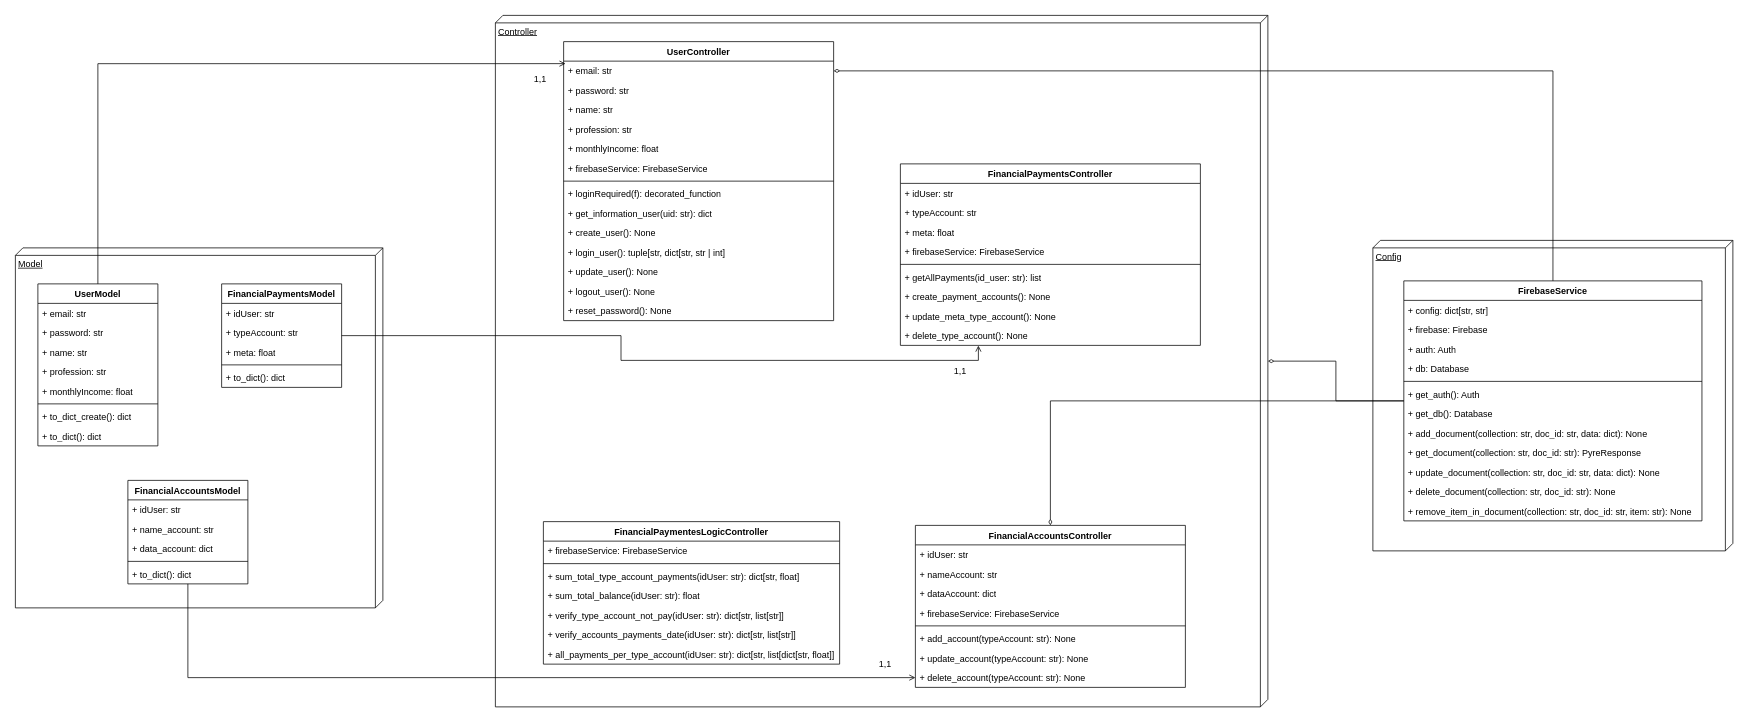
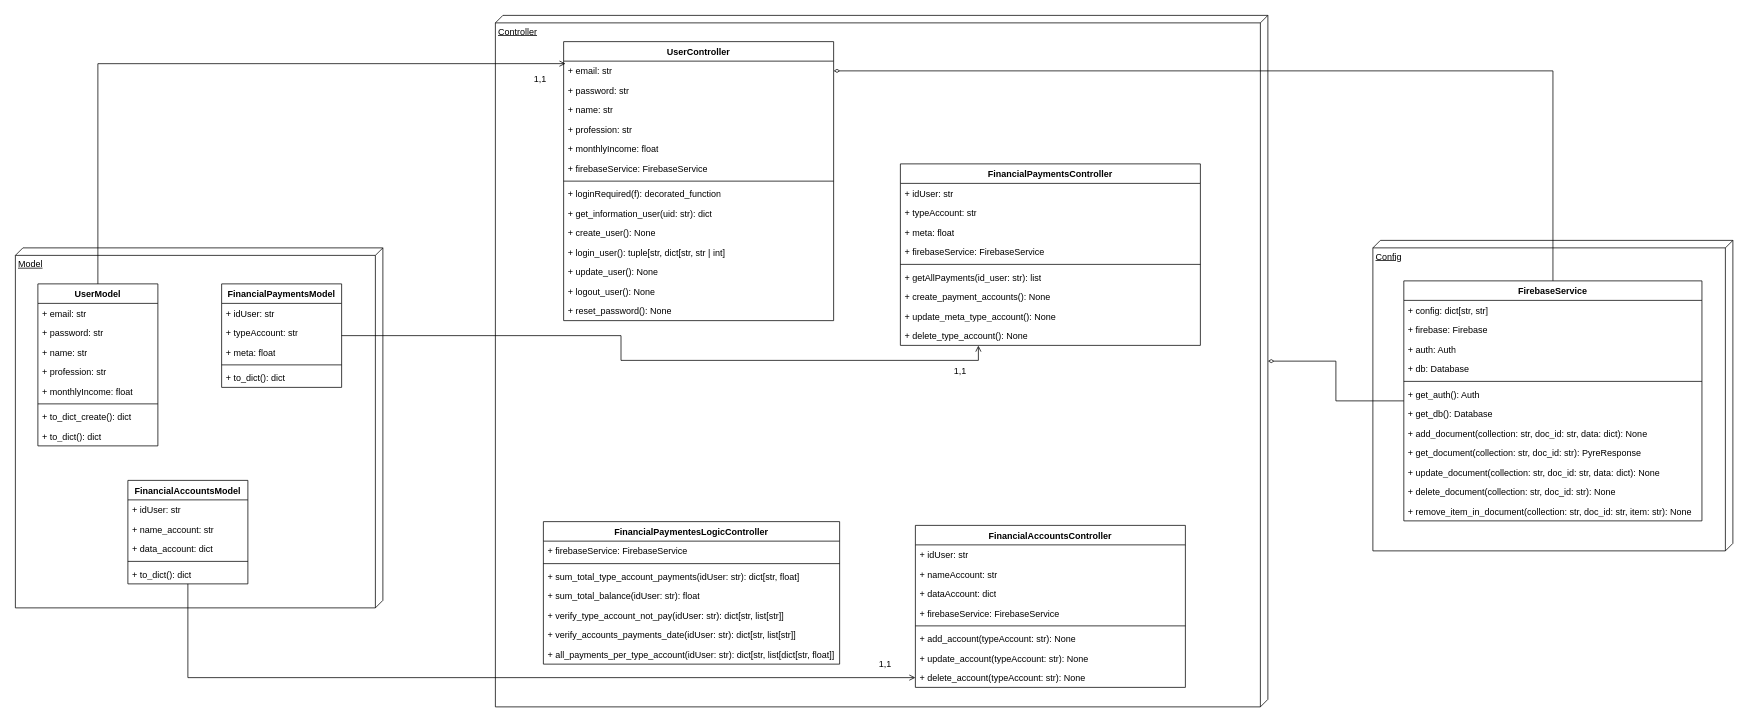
(1133, 401) -> none
